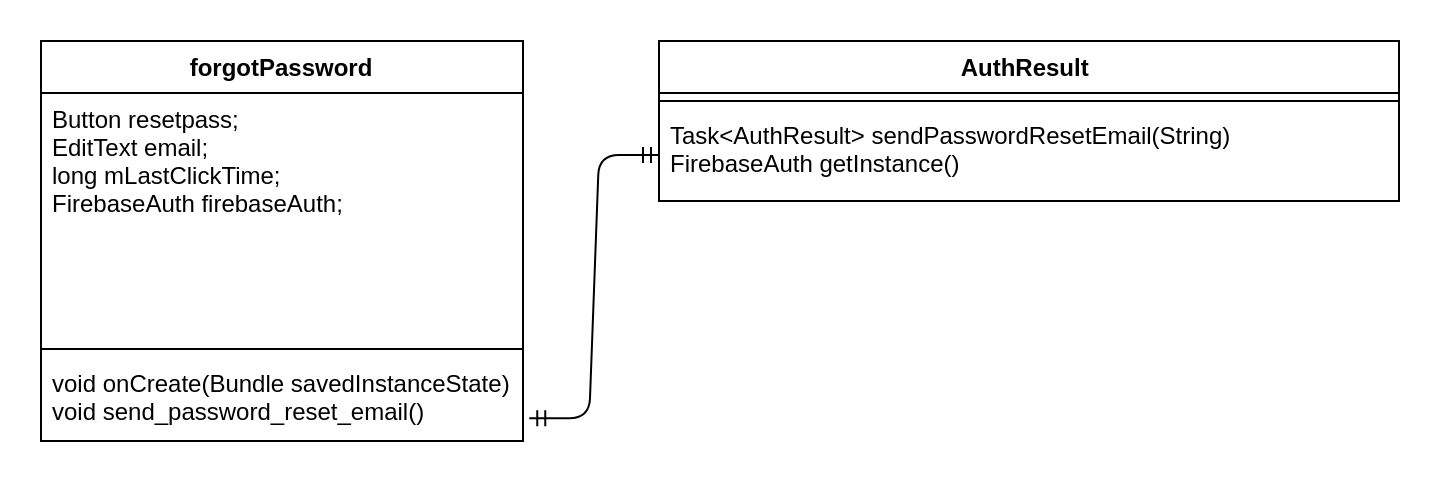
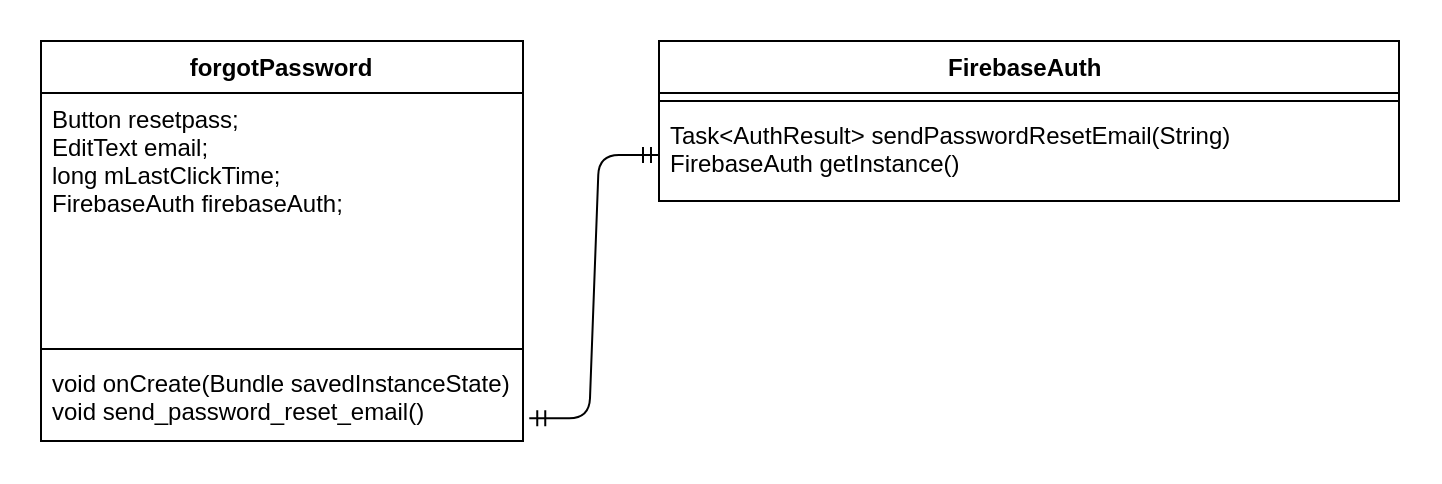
(1028, 68) -> (1028, 68)
